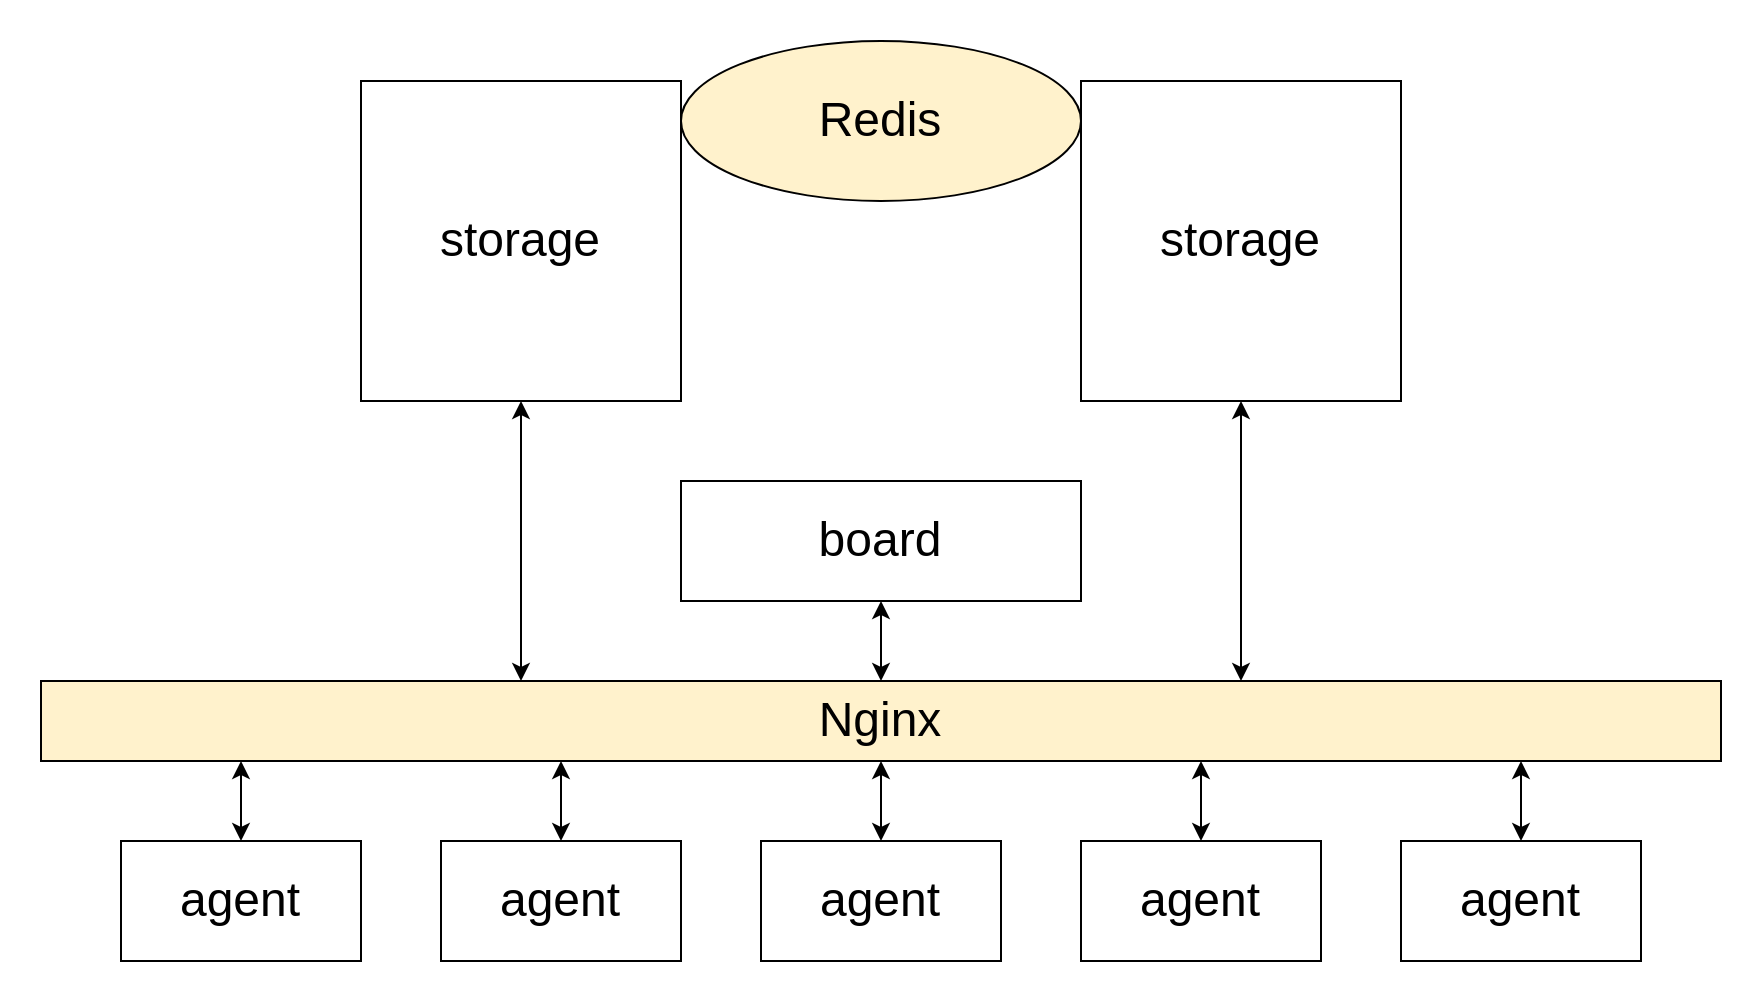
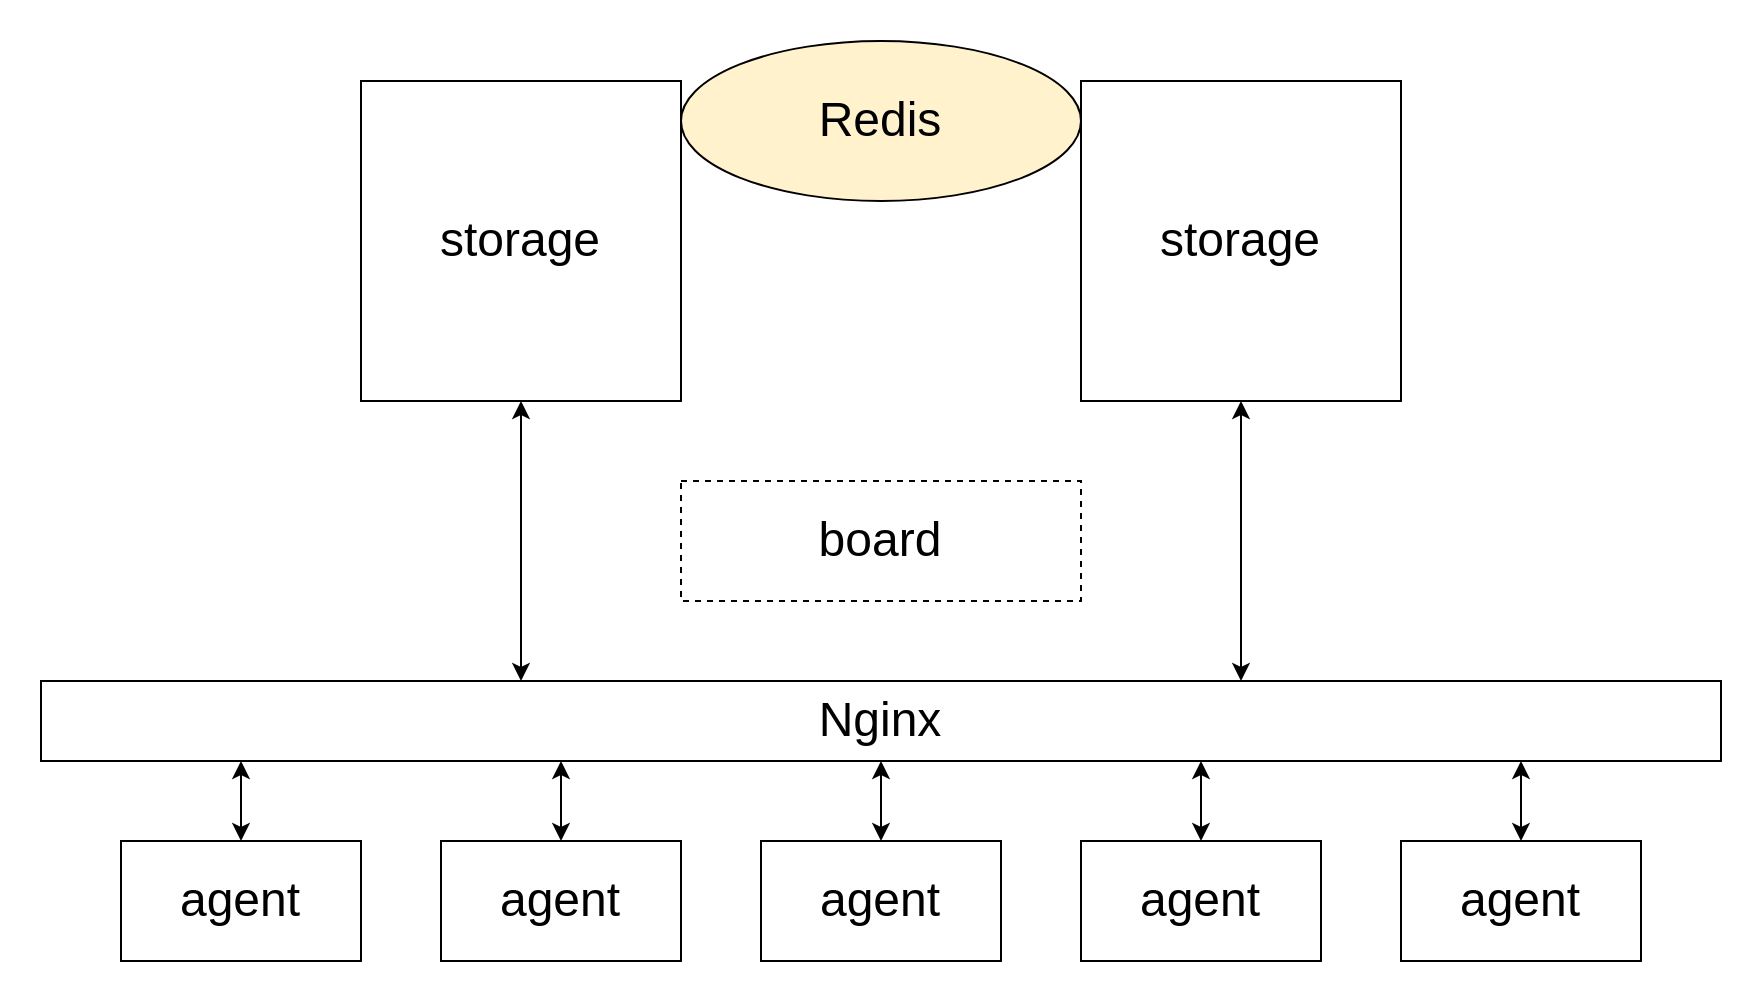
(881, 541) -> (881, 541)
(881, 641) -> none
(881, 721) -> (881, 721)
